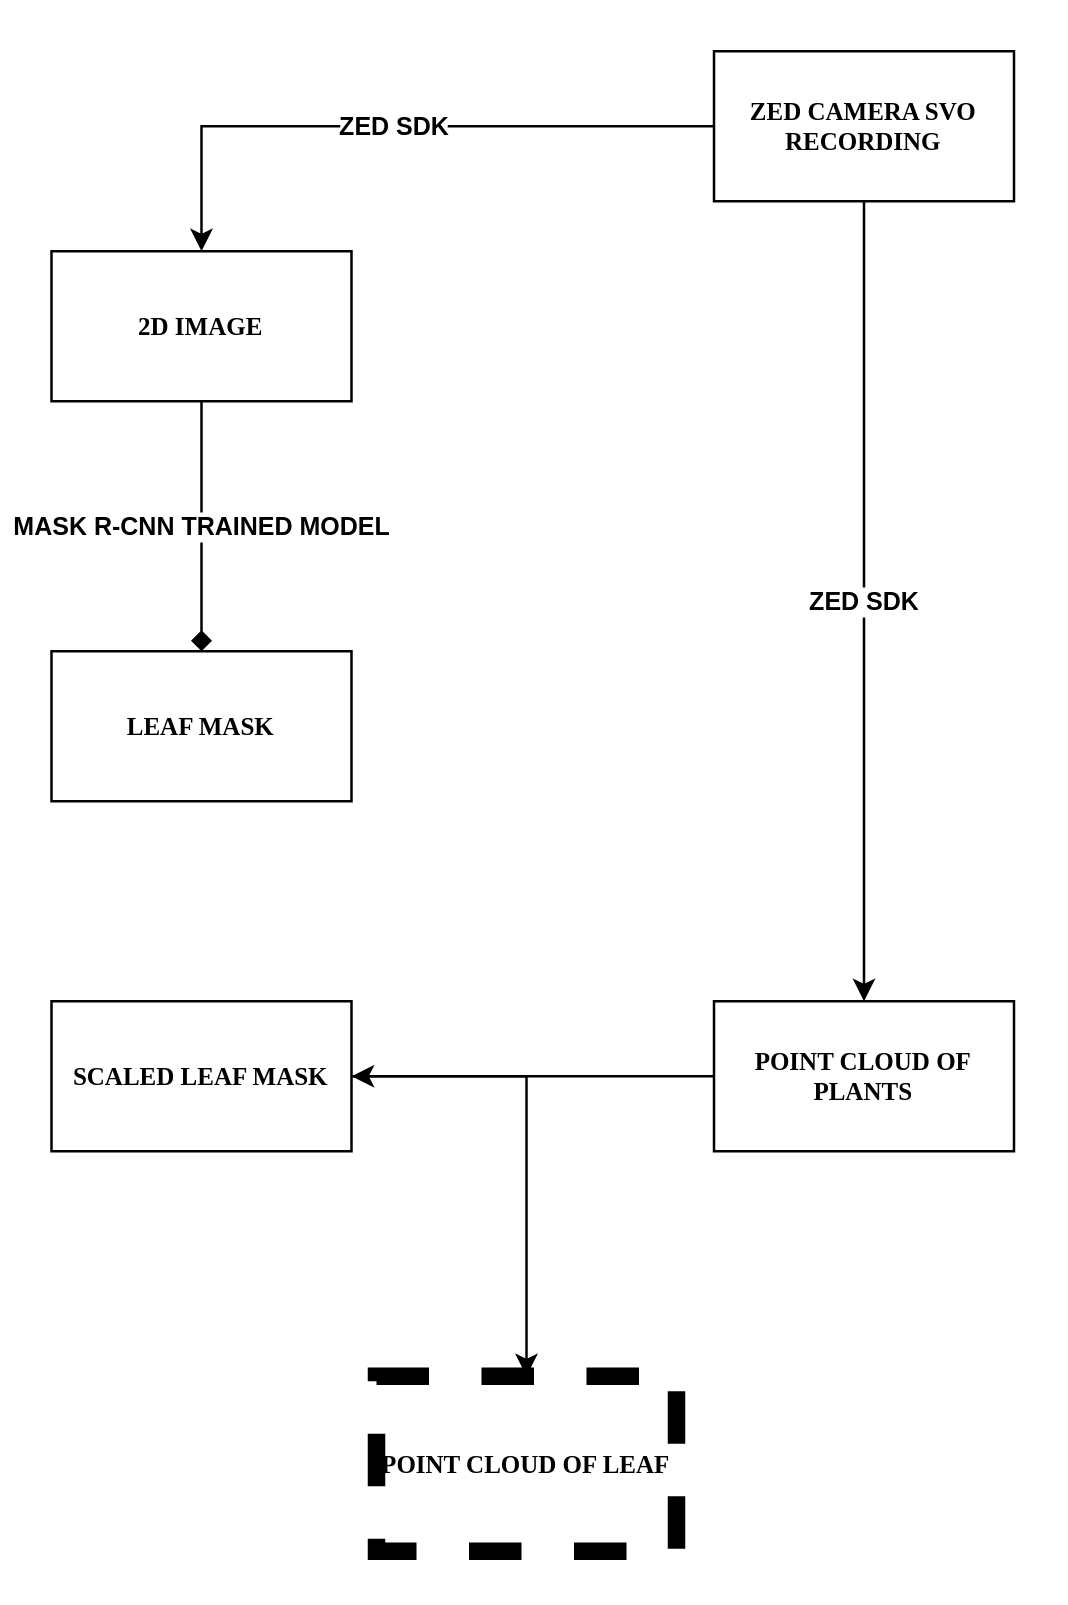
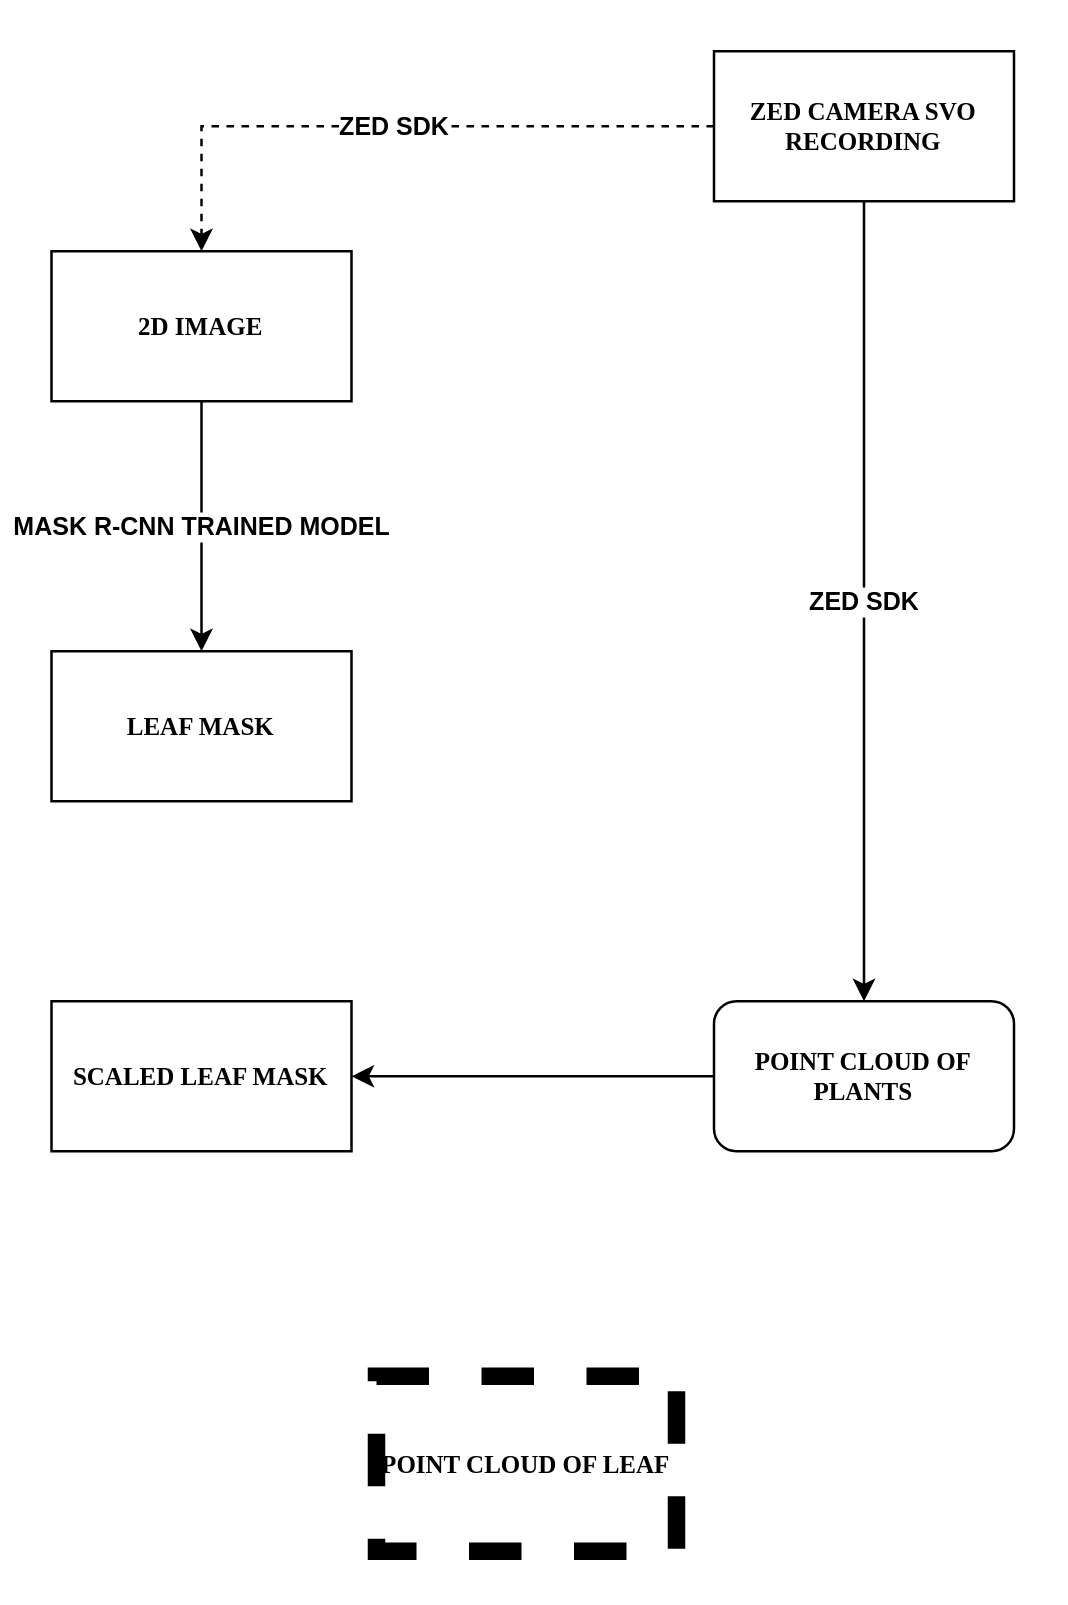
(577, 126) -> (577, 126)
(201, 631) -> (201, 632)
(864, 1076) -> (864, 1076)
(526, 1220) -> none
